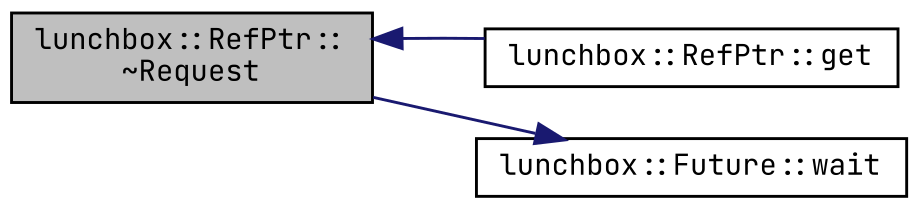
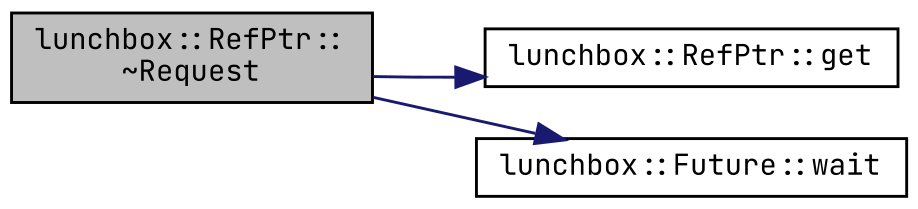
(444, 38) -> (414, 77)
